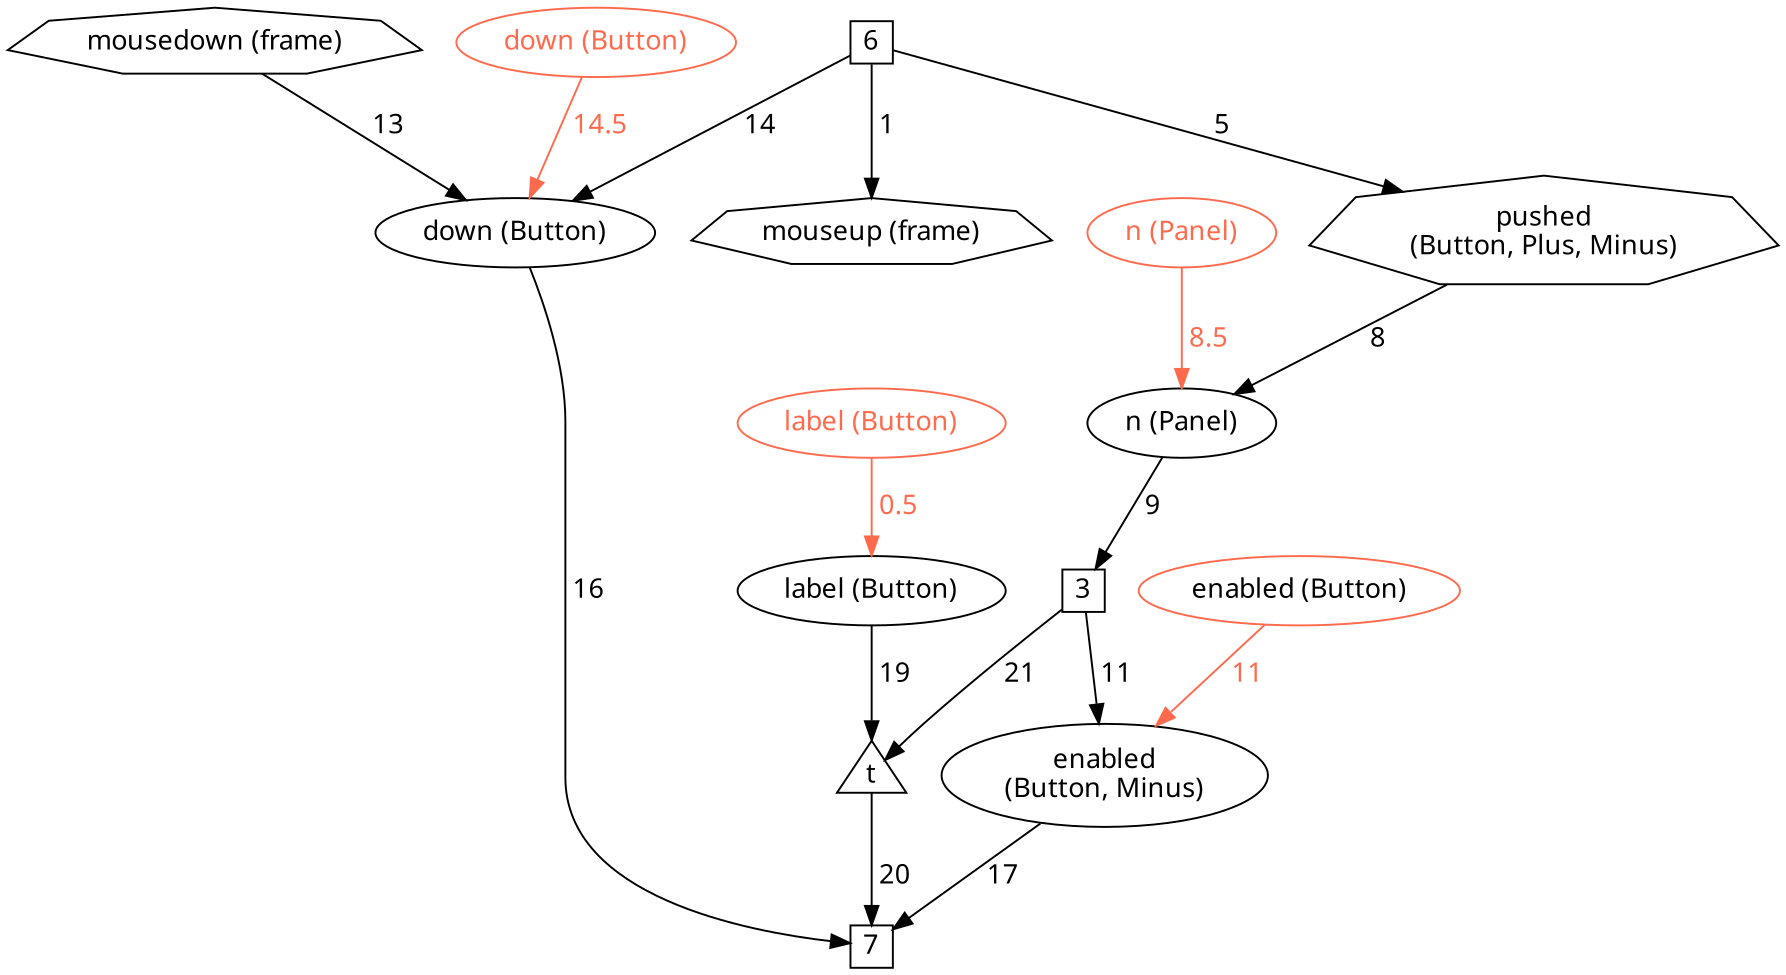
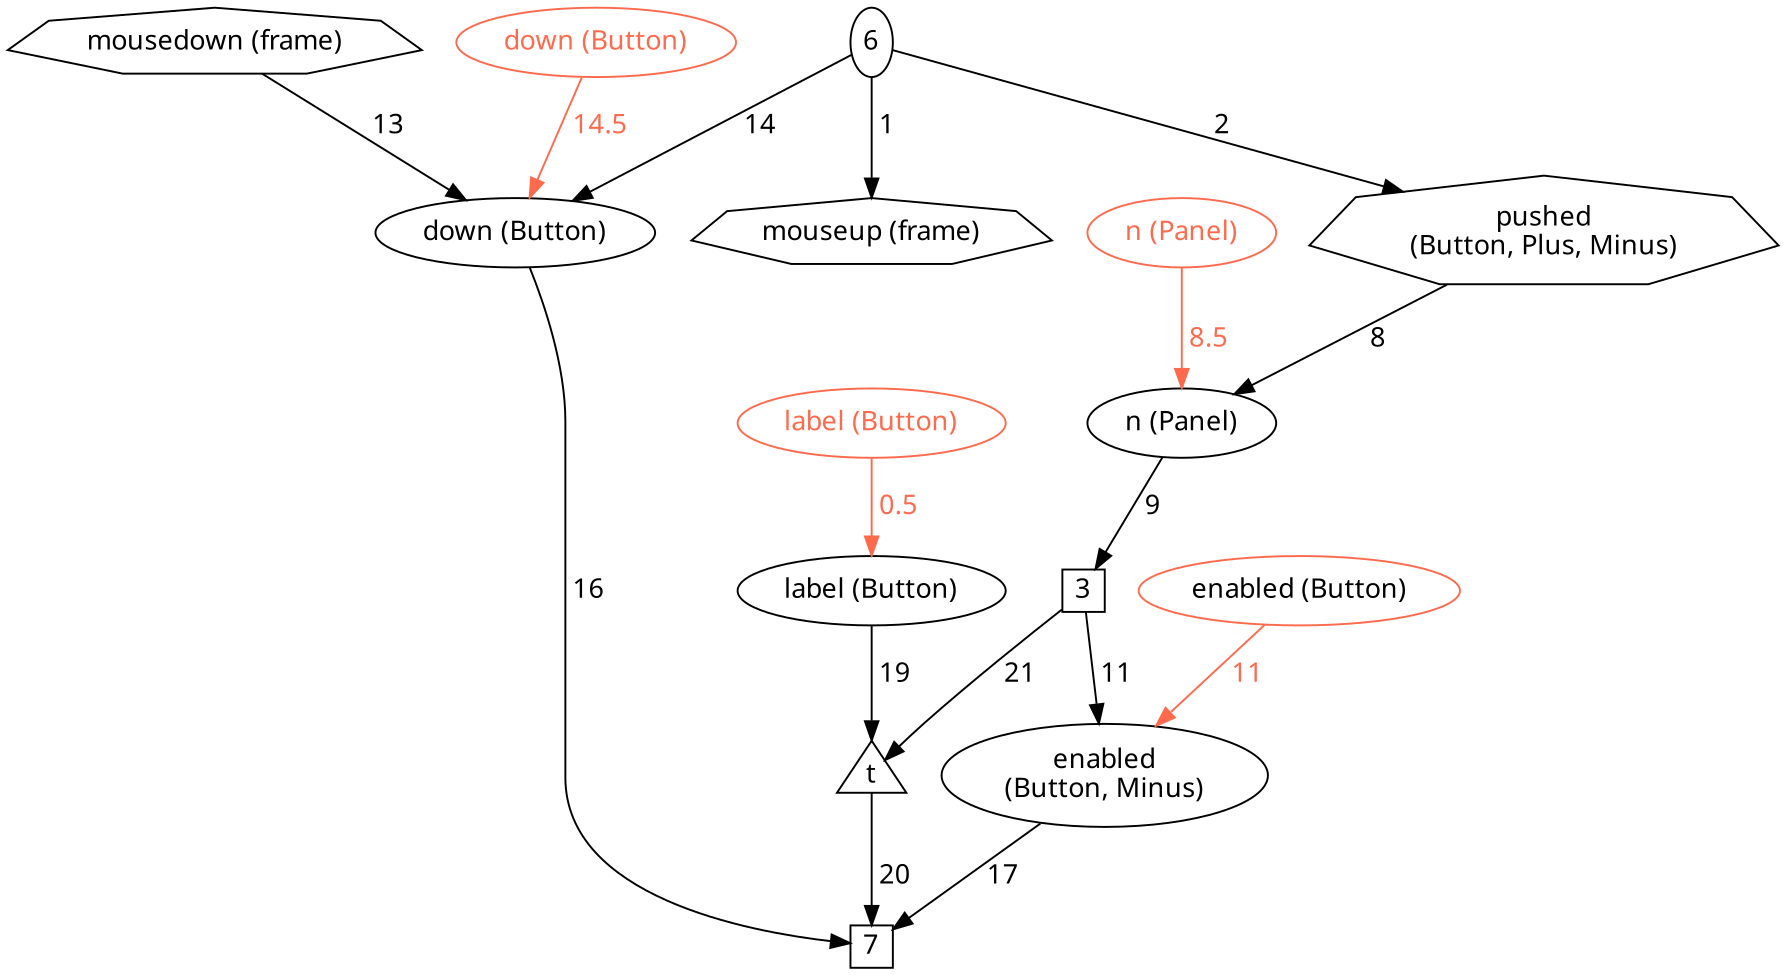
(872, 42) -> (872, 42)
(1219, 126) -> (1219, 126)
